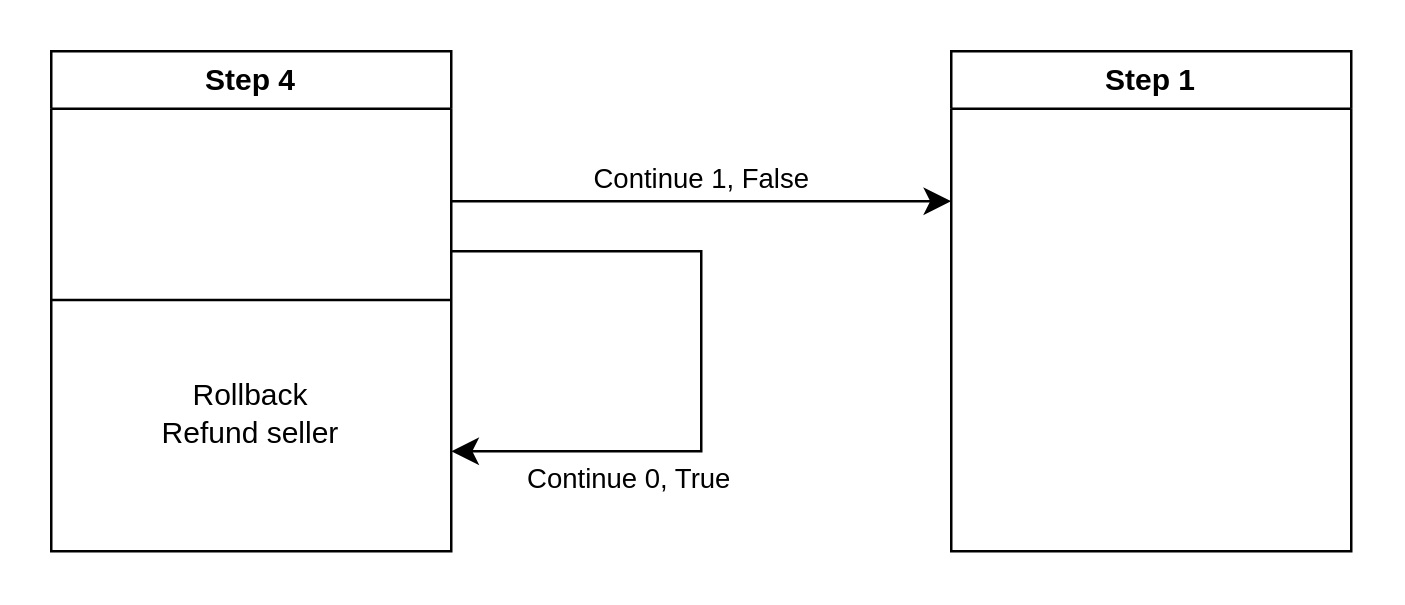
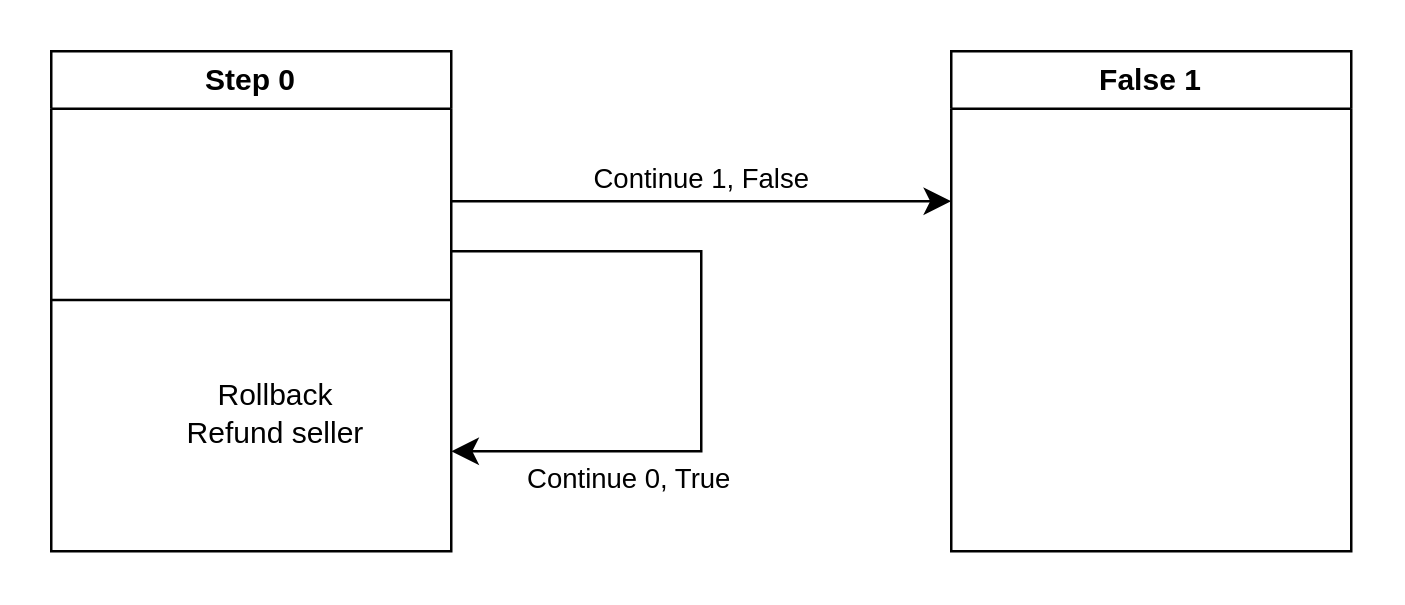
(251, 81) -> (251, 81)
(1151, 81) -> (1151, 81)
(251, 414) -> (276, 414)
